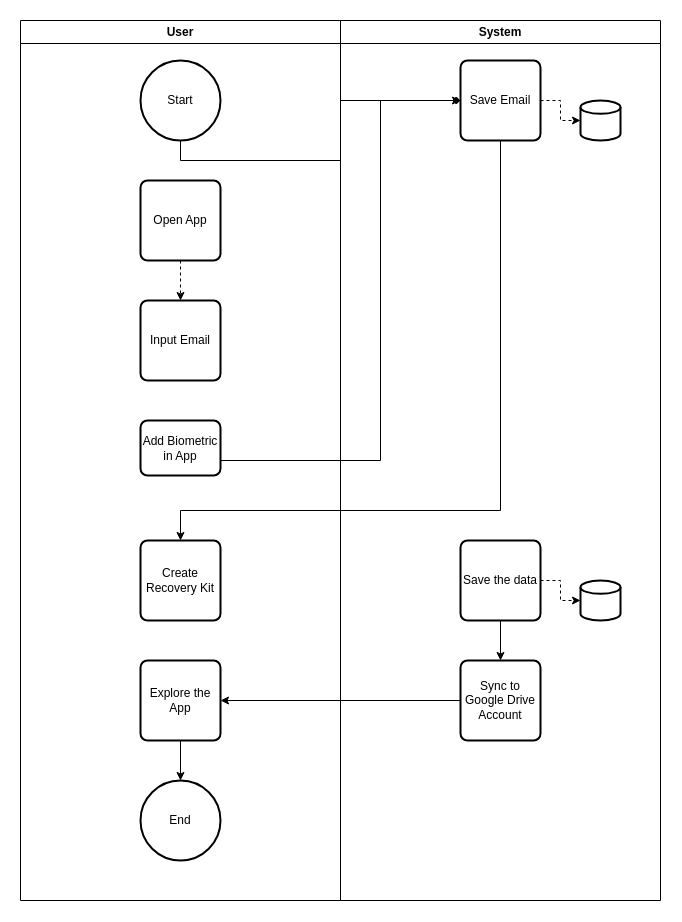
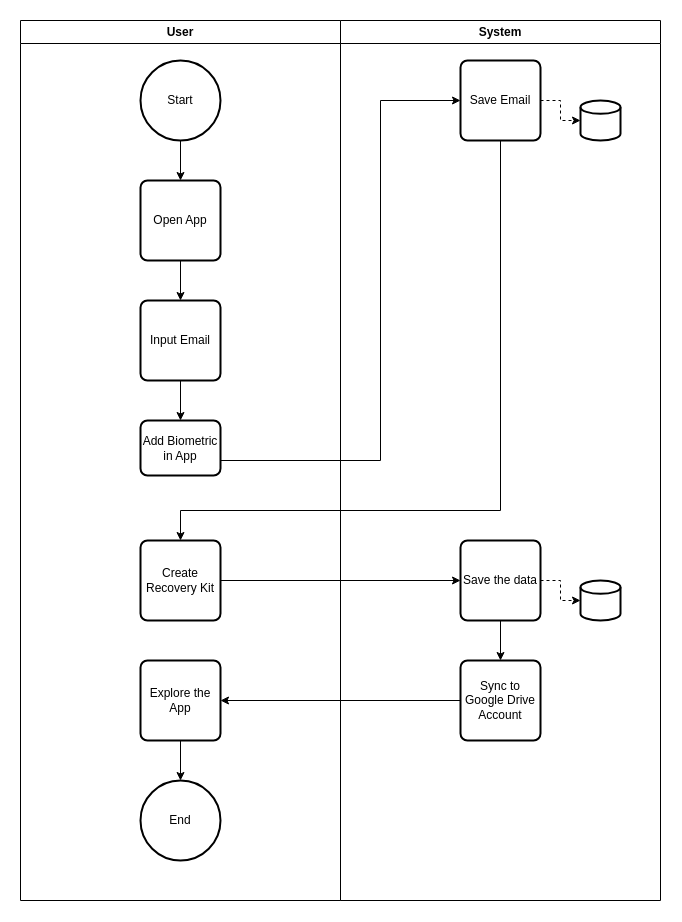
(381, 103) -> (381, 103)
(258, 161) -> (181, 166)
(181, 277) -> (181, 277)
none -> (181, 397)
none -> (337, 581)
